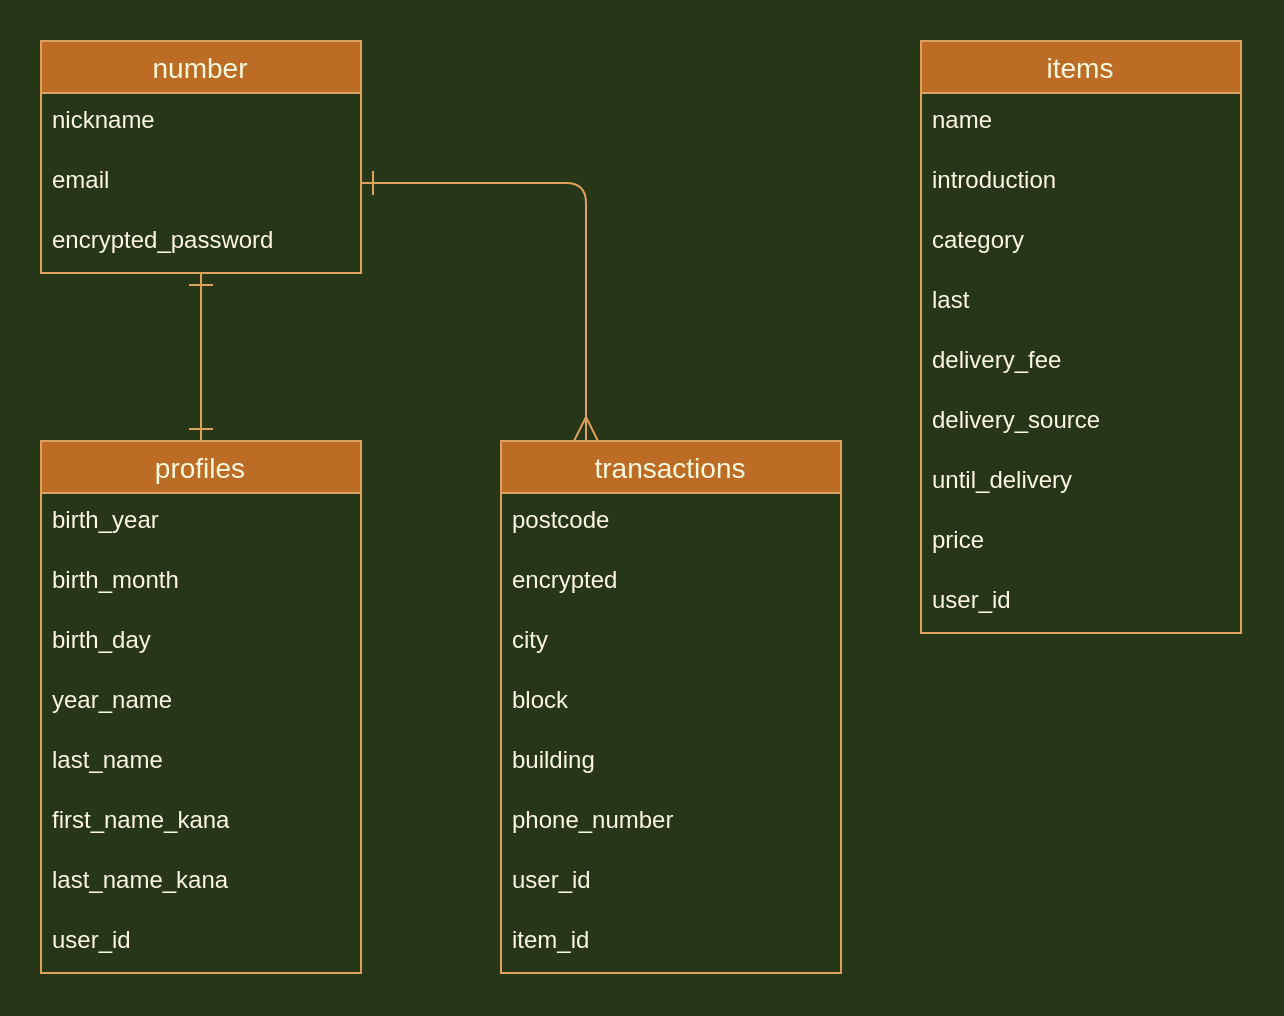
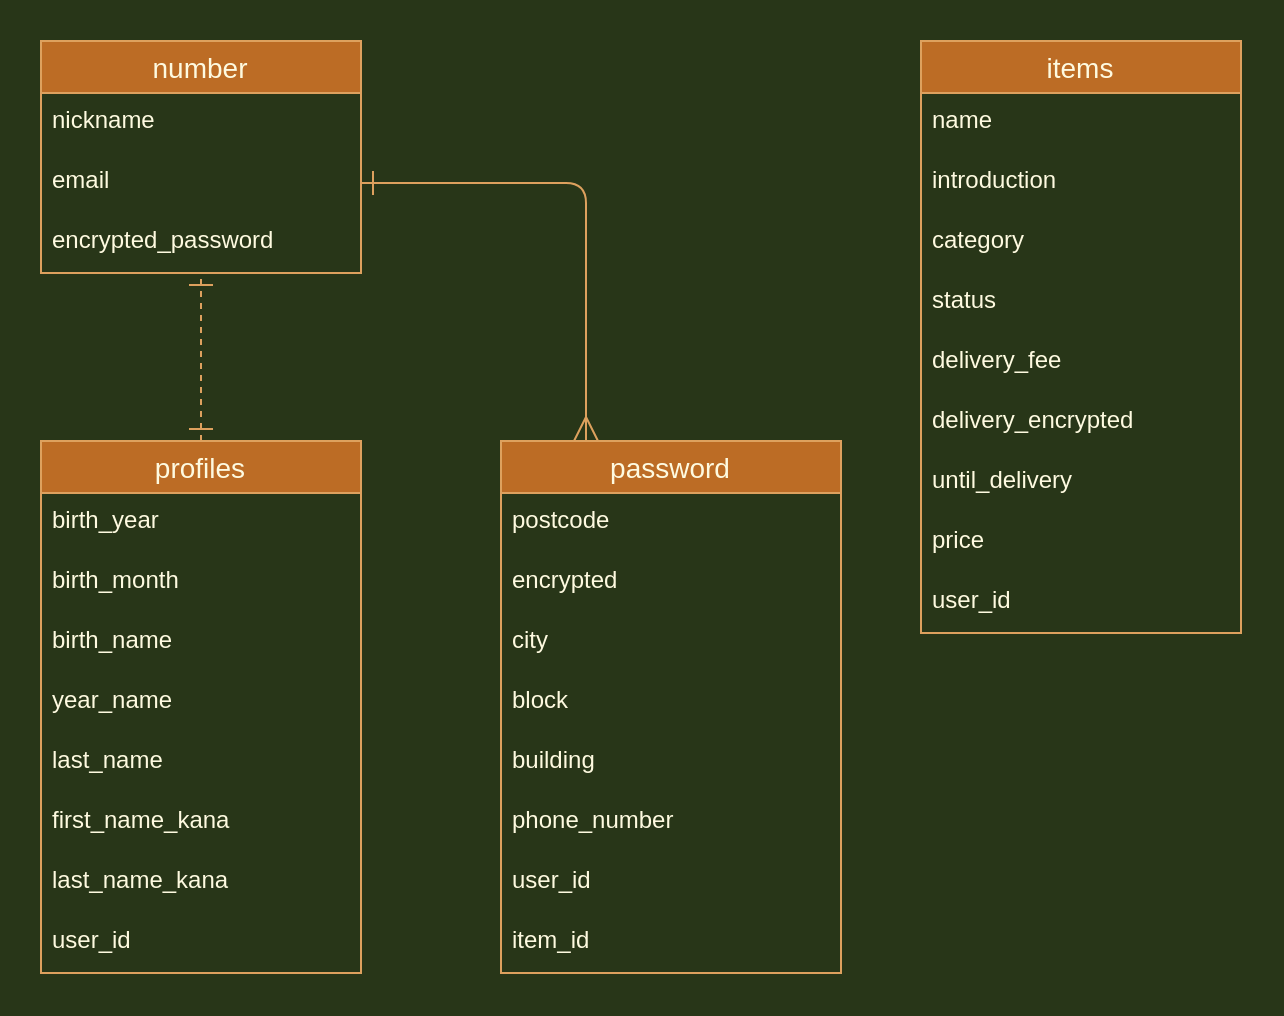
(956, 300) -> (972, 300)
(201, 357) -> (201, 357)
(1027, 420) -> (1047, 420)
(670, 469) -> (670, 469)
(109, 640) -> (116, 640)
